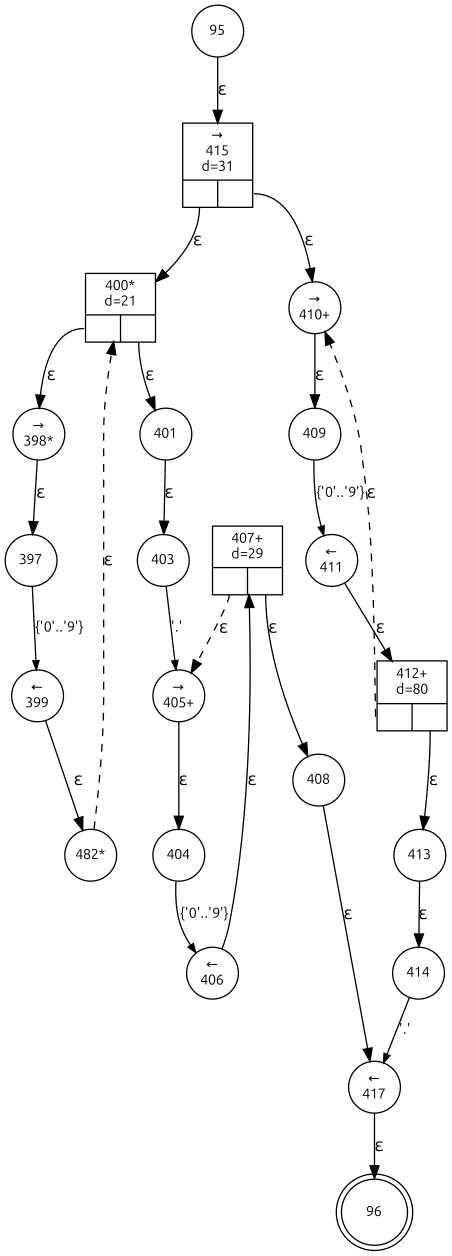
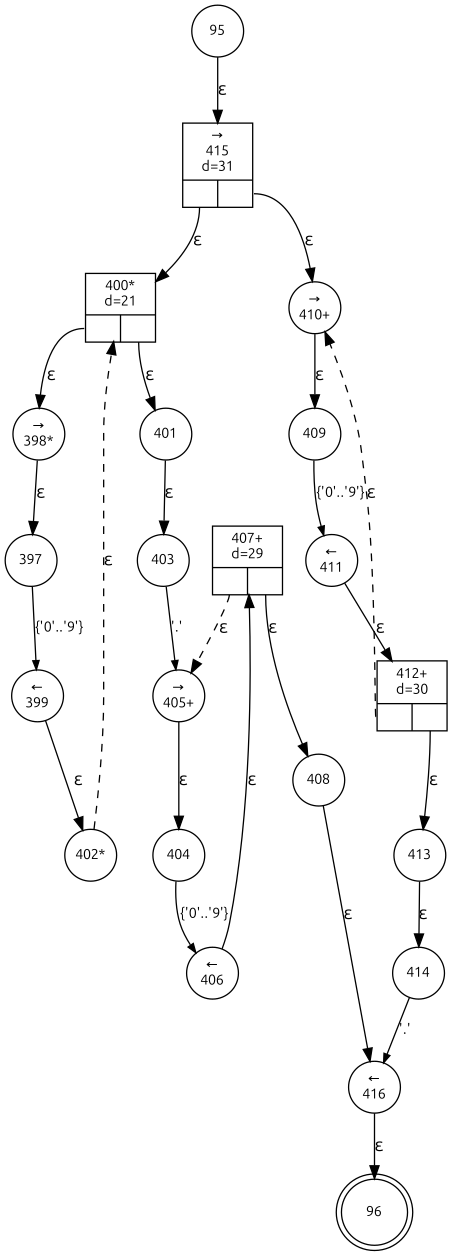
(412, 689) -> (412, 689)
(91, 855) -> (91, 855)
(374, 1087) -> (374, 1087)
